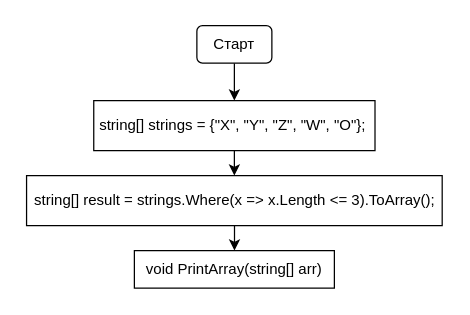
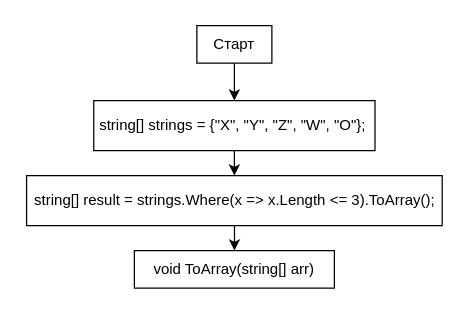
(234, 44) -> (234, 44)
(234, 269) -> (234, 269)
